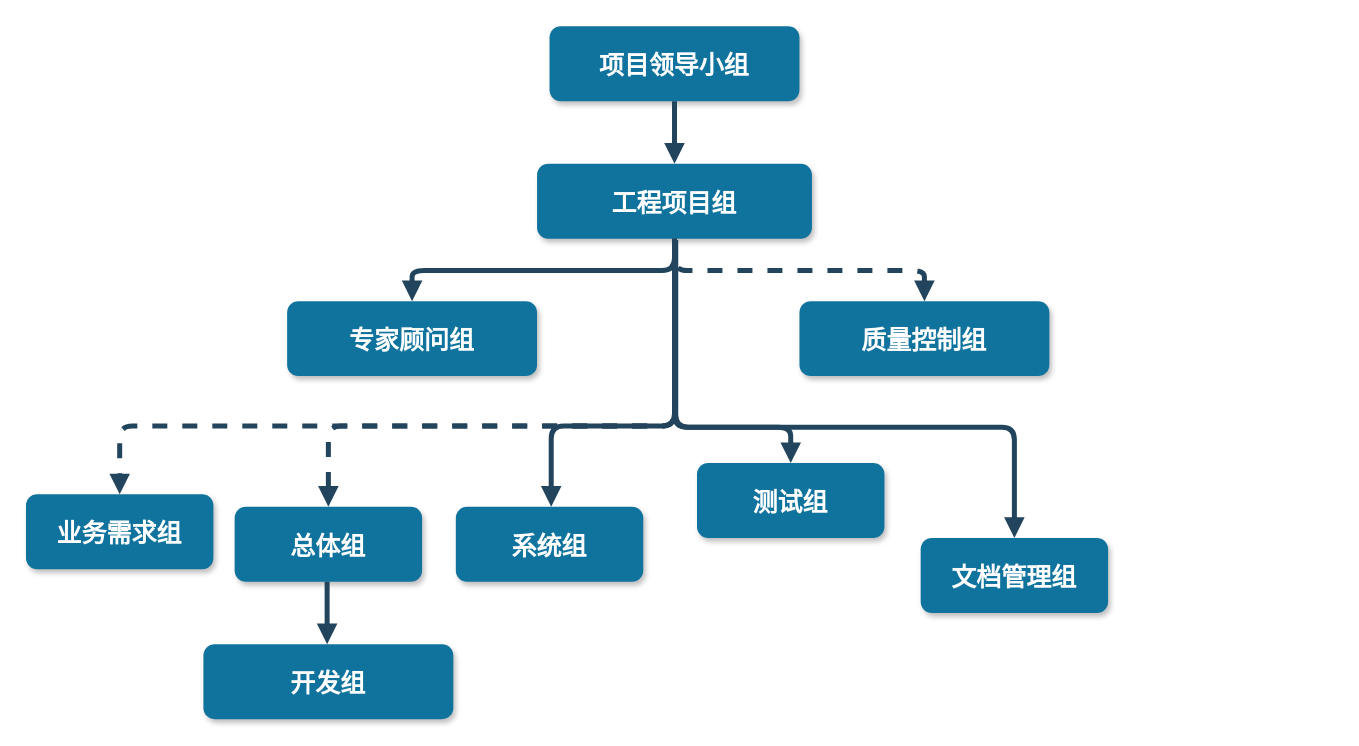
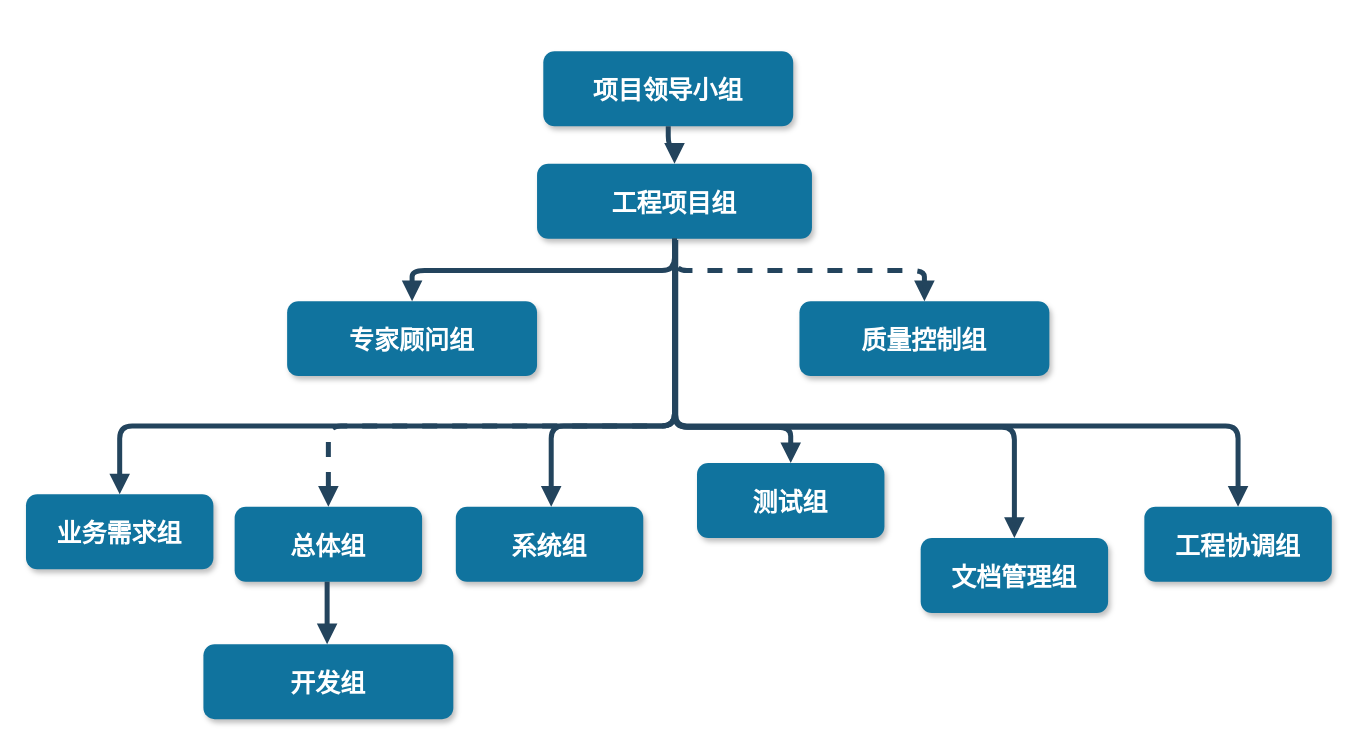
(674, 64) -> (668, 89)
(294, 426) -> (294, 426)
none -> (1148, 426)
none -> (1238, 544)
